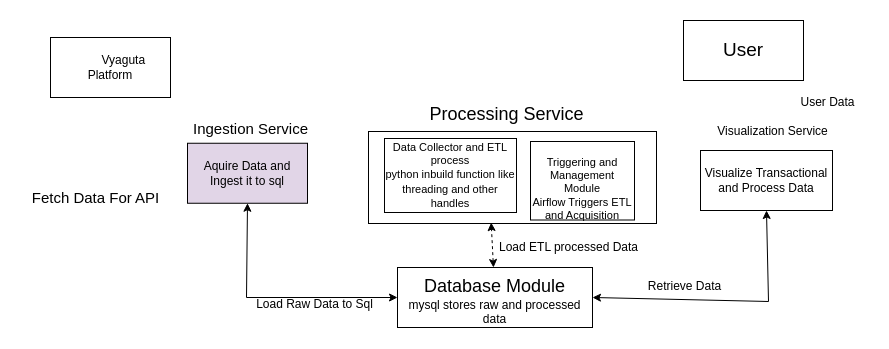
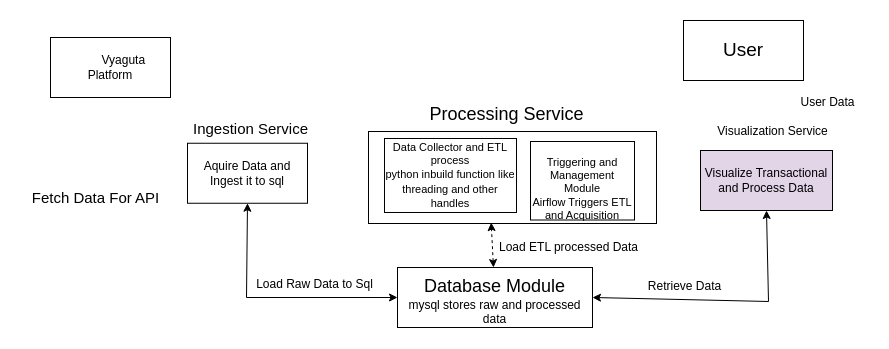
(248, 173) -> (248, 173)
(767, 181) -> (767, 181)
(315, 305) -> (315, 285)
